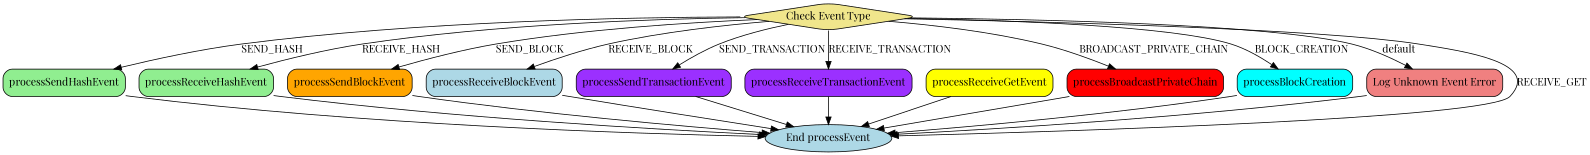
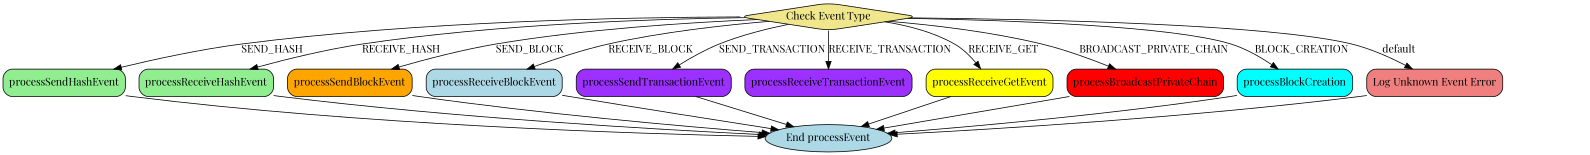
(1517, 84) -> (934, 35)
(828, 107) -> none
